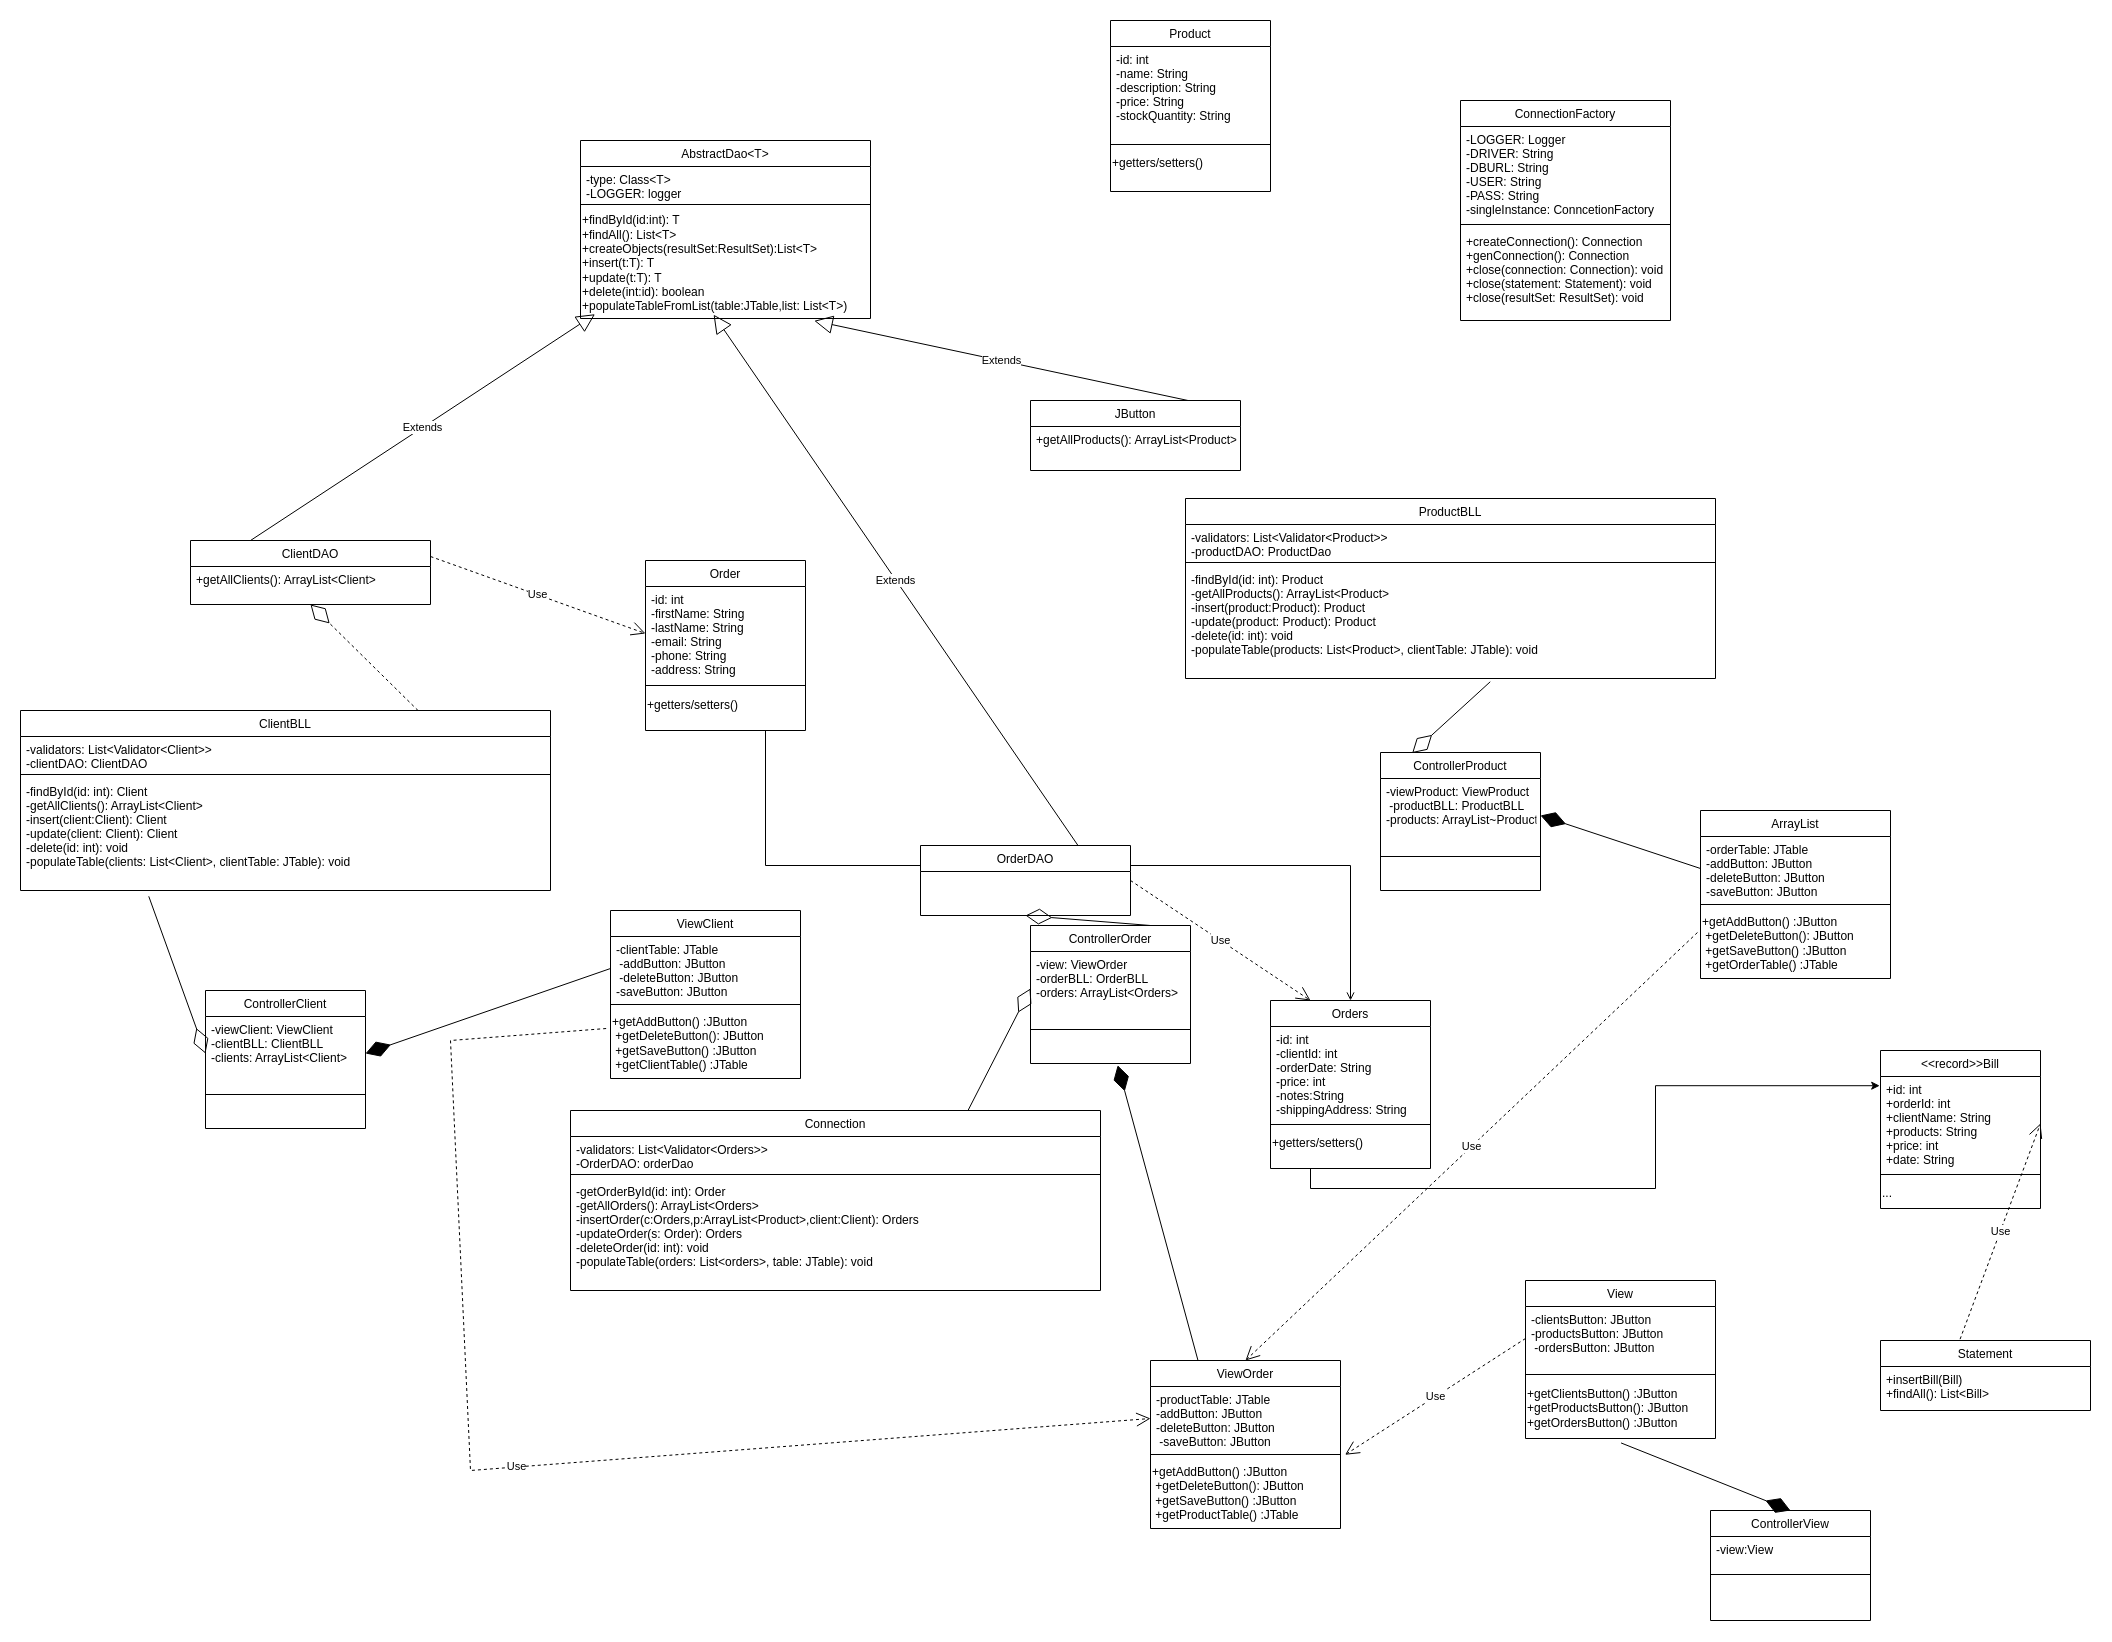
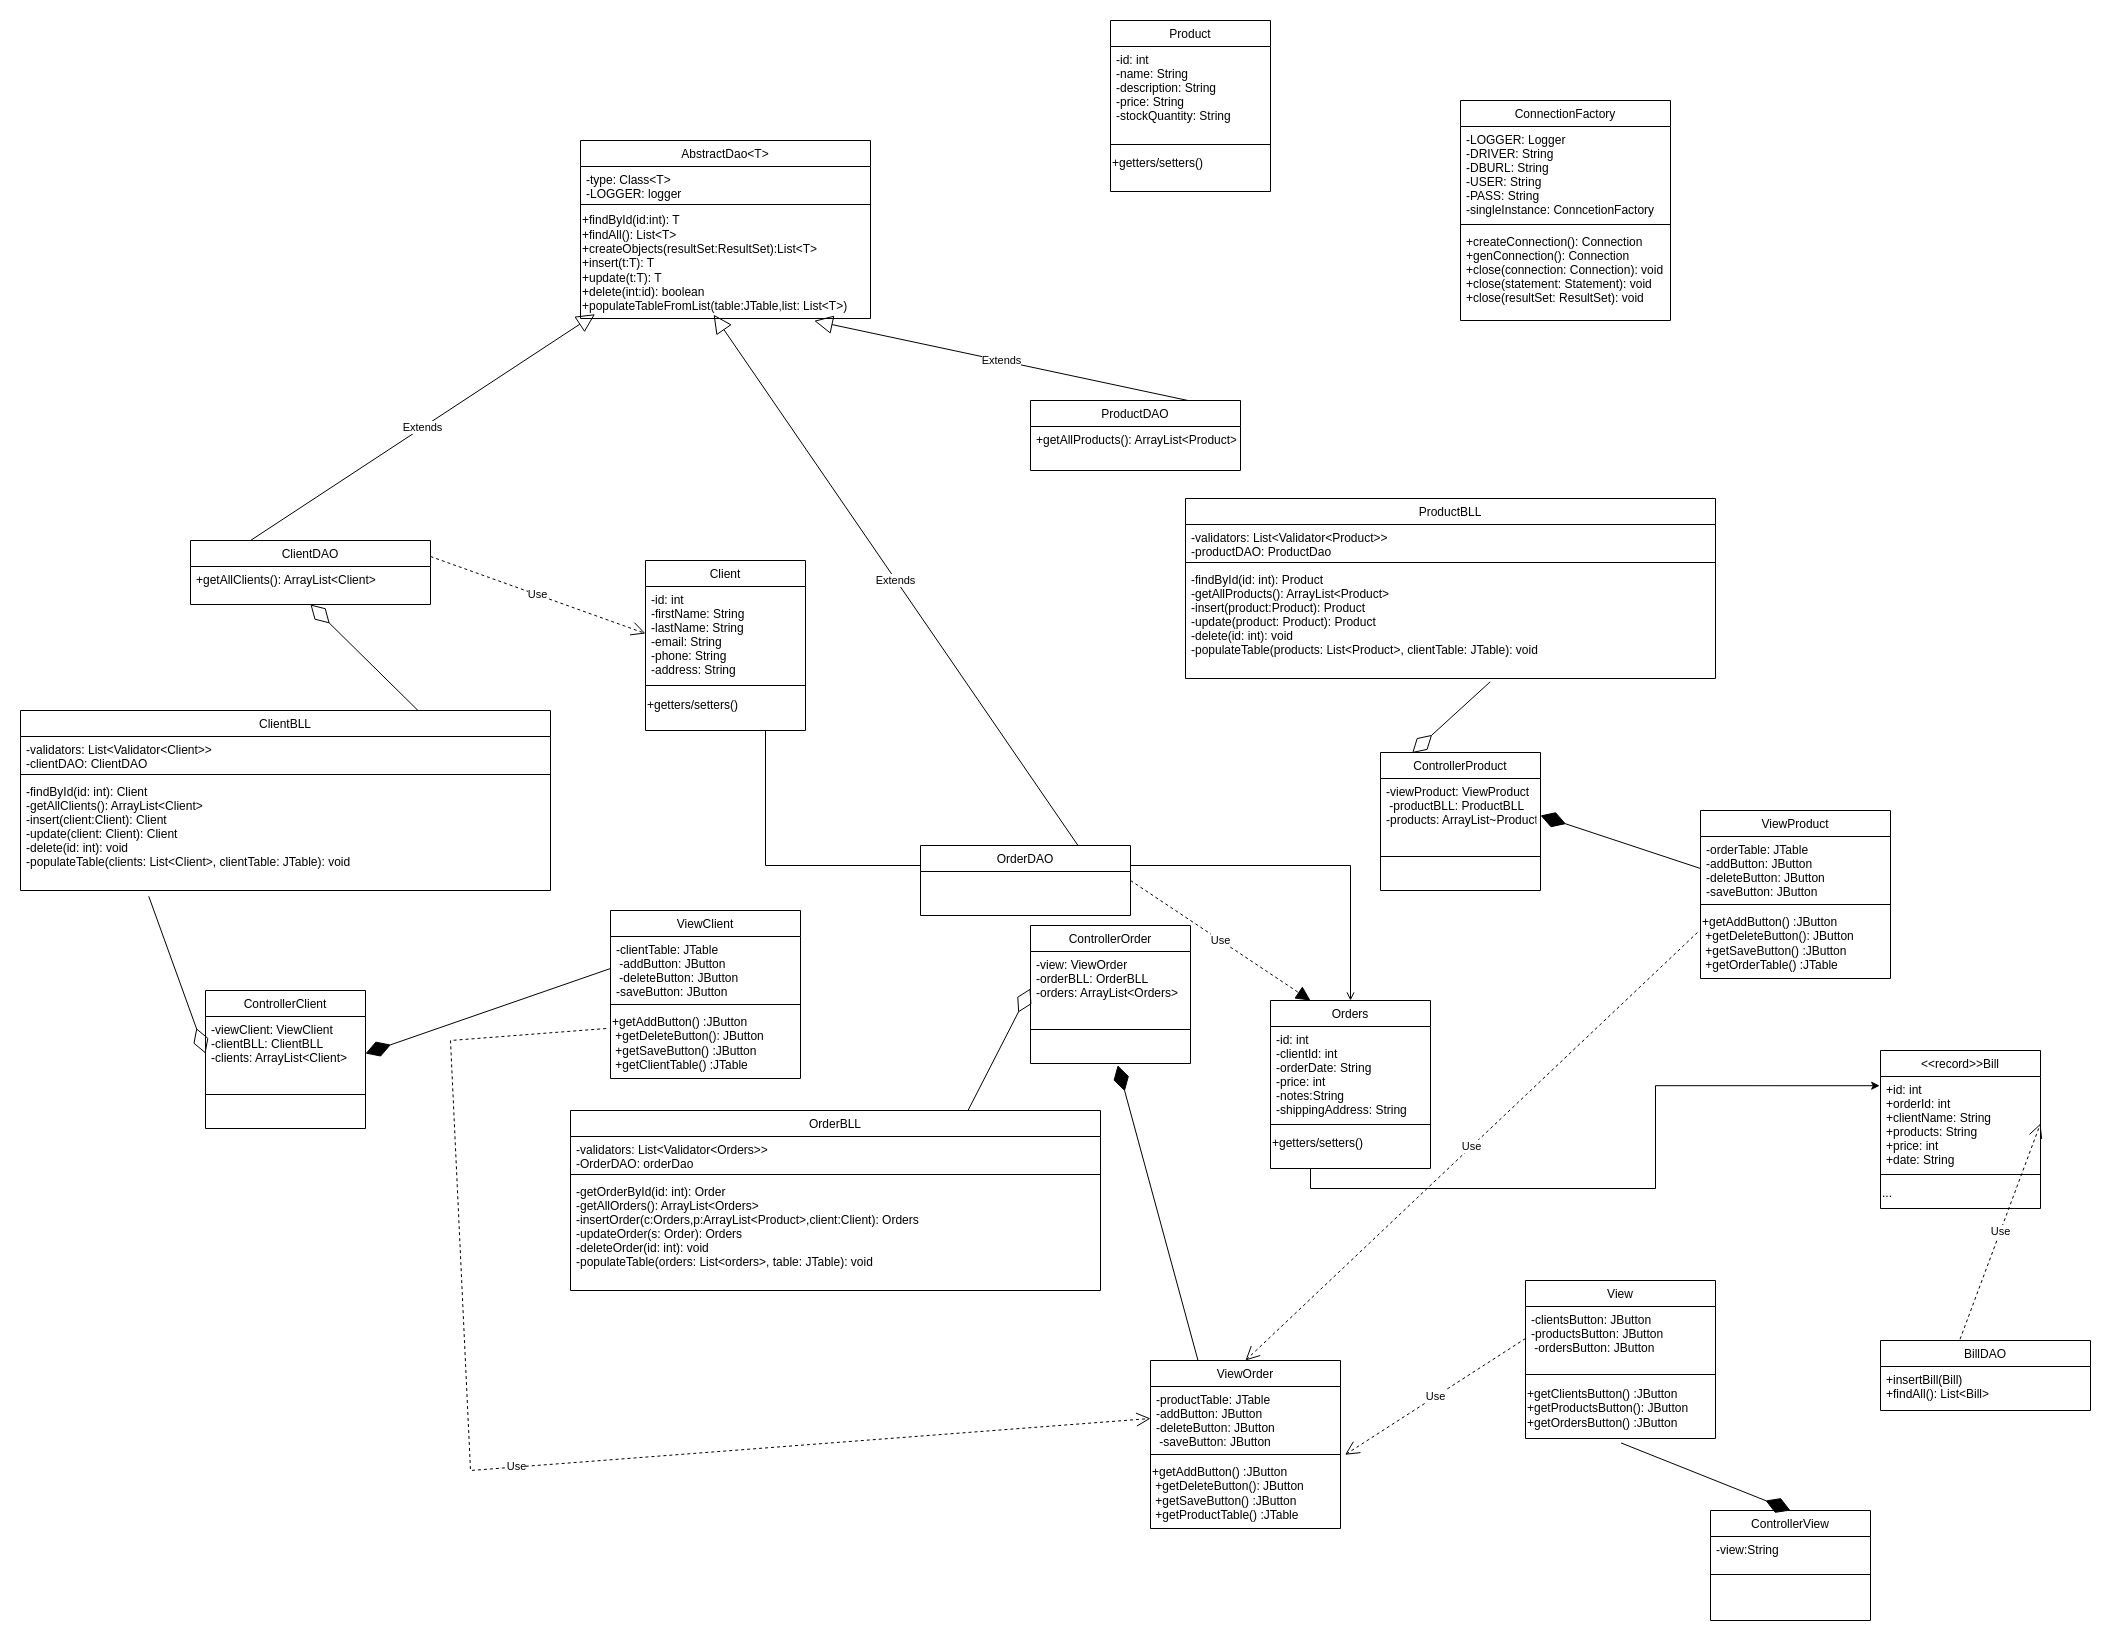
(1135, 414) -> (1135, 414)
(725, 574) -> (725, 574)
(373, 666) -> (373, 666)
(1795, 824) -> (1795, 824)
(1098, 921) -> none
(1302, 995) -> (1297, 992)
(835, 1124) -> (835, 1124)
(1985, 1354) -> (1985, 1354)
(1745, 1550) -> (1752, 1550)
